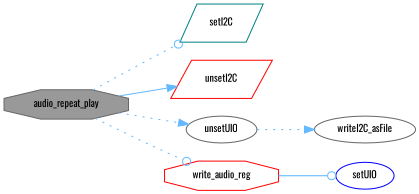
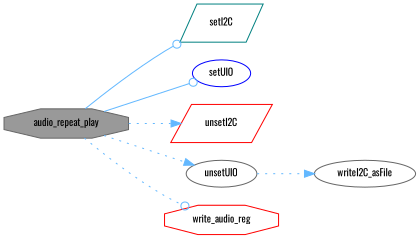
(134, 68) -> (128, 76)
(143, 92) -> (150, 124)
(303, 176) -> (147, 98)
